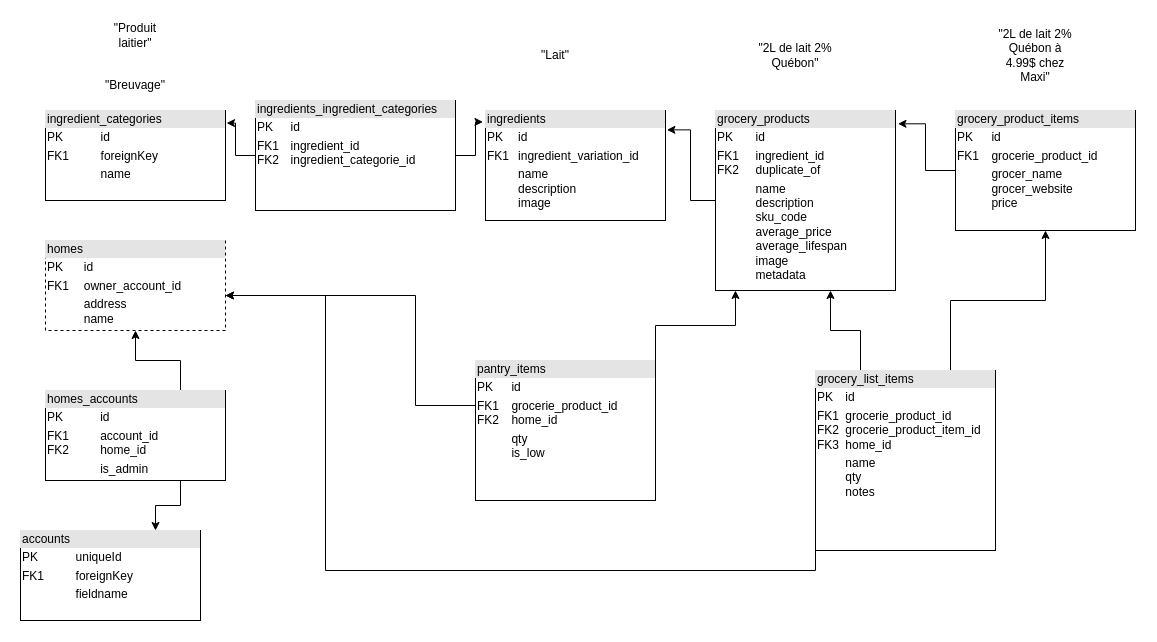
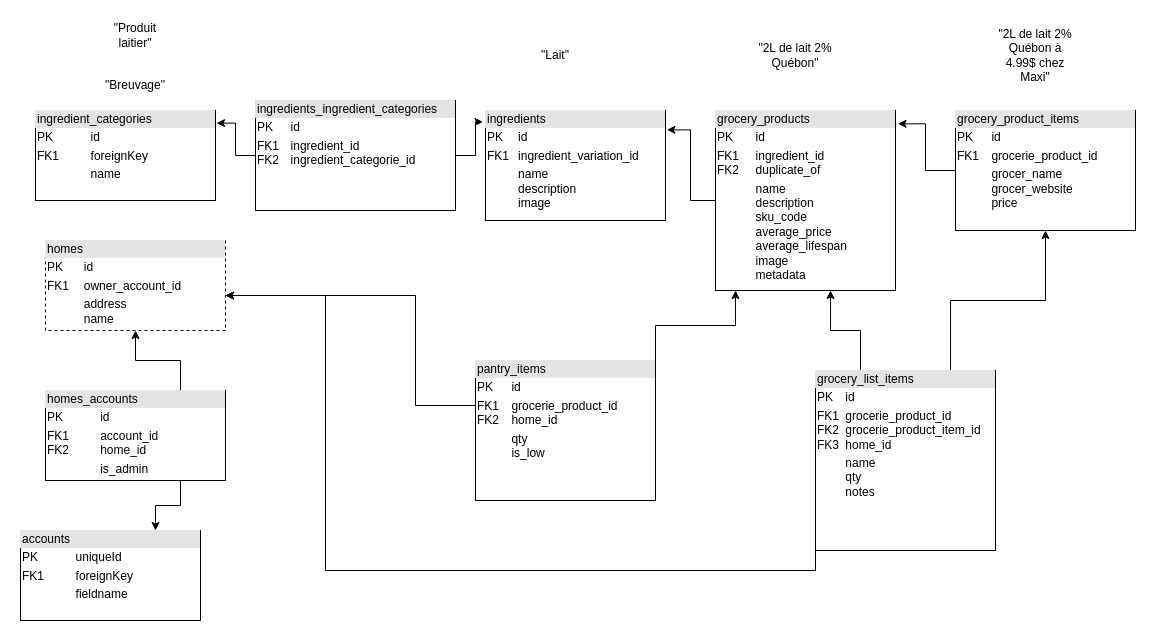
(136, 156) -> (126, 156)
